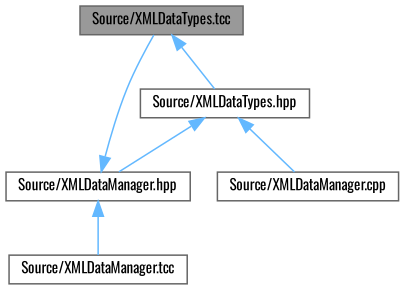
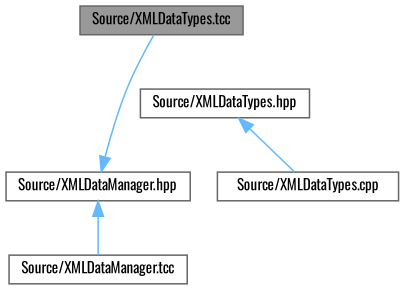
(198, 68) -> none
(155, 149) -> none
(308, 186) -> (308, 186)
